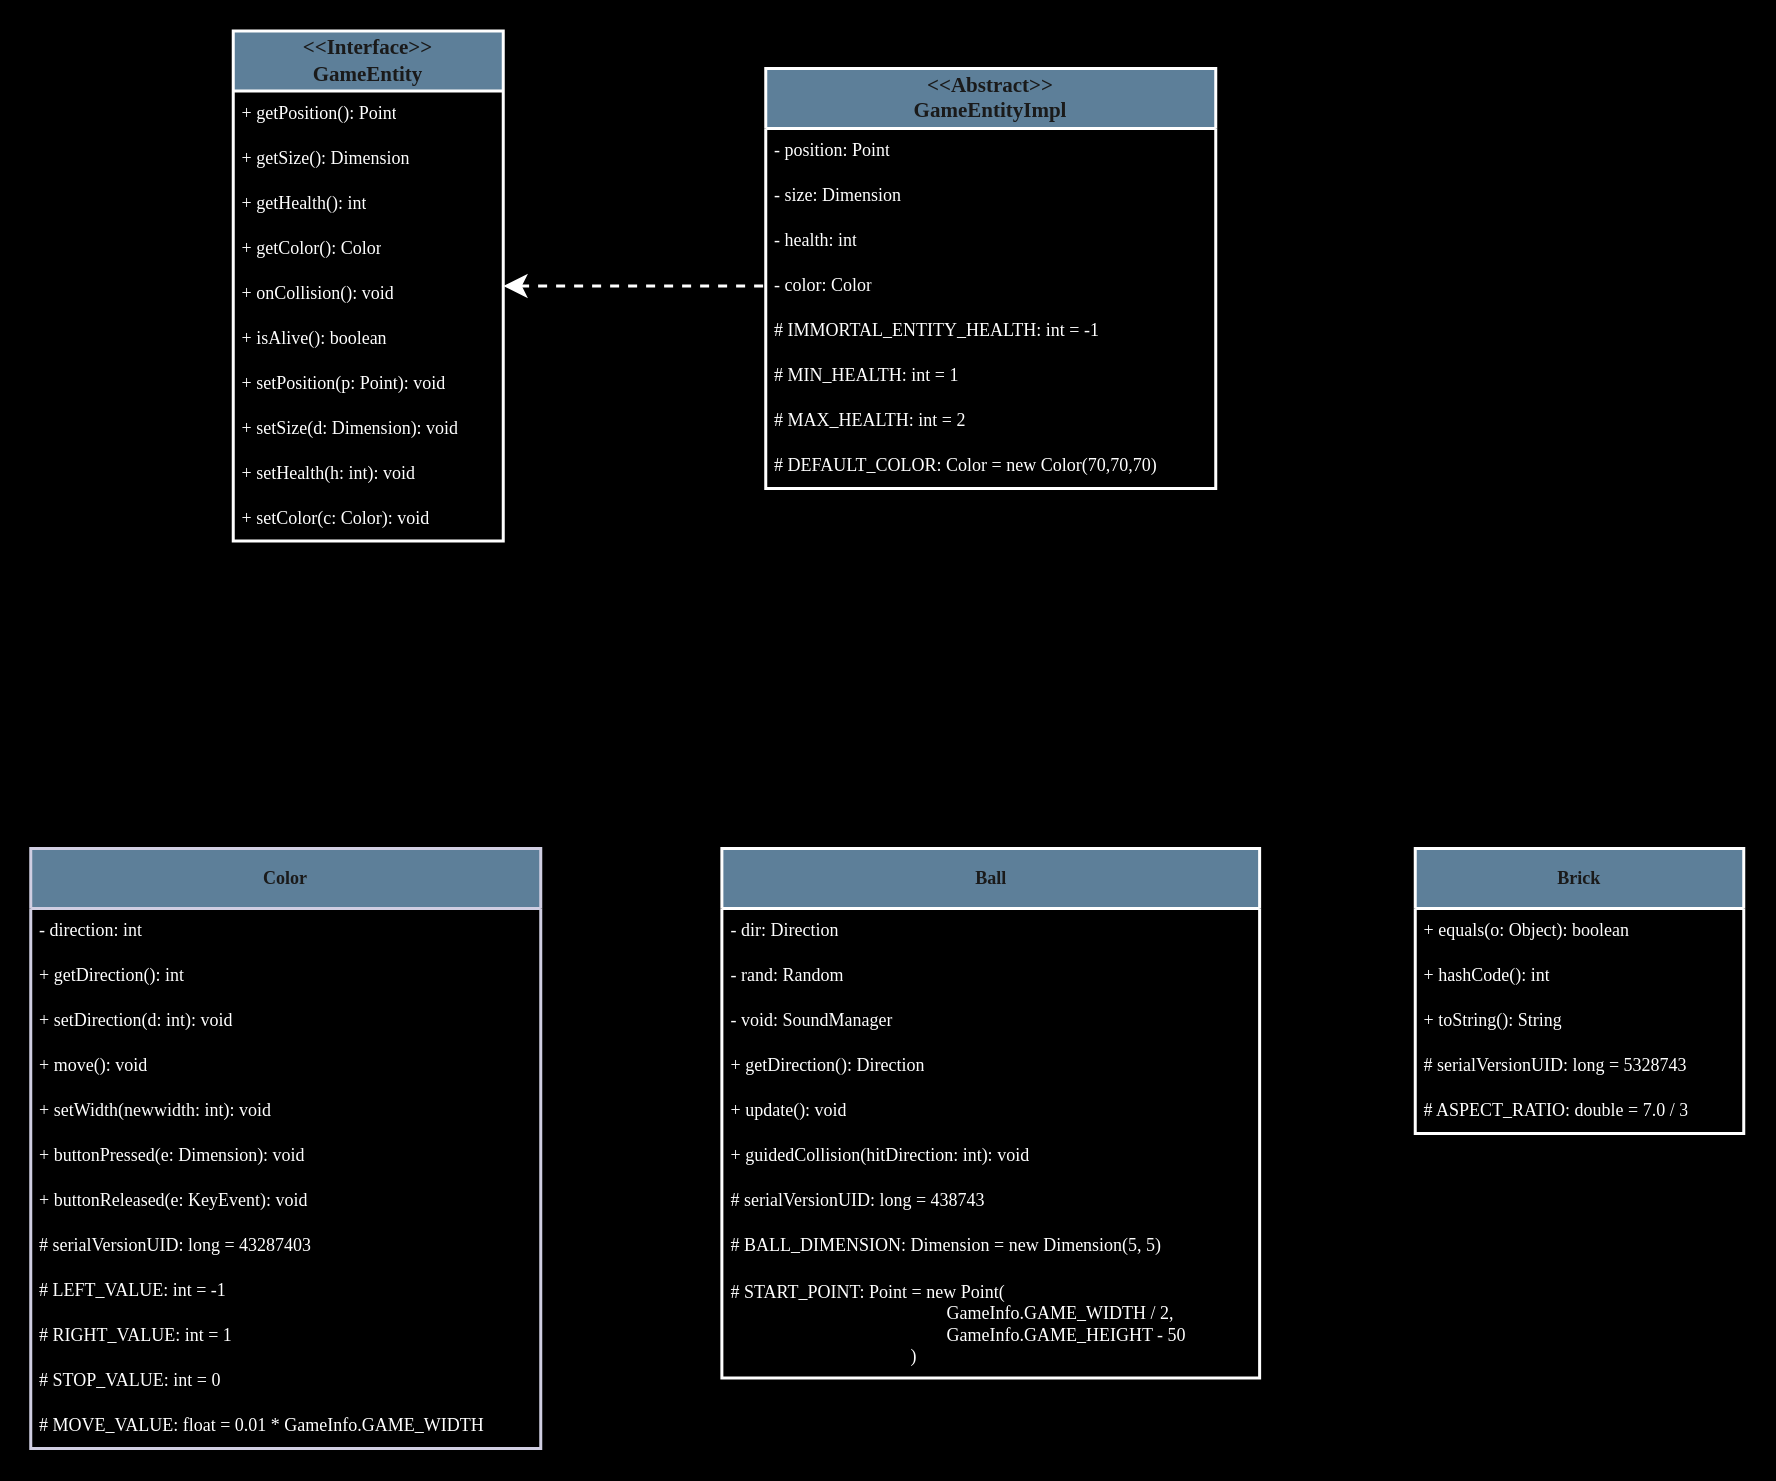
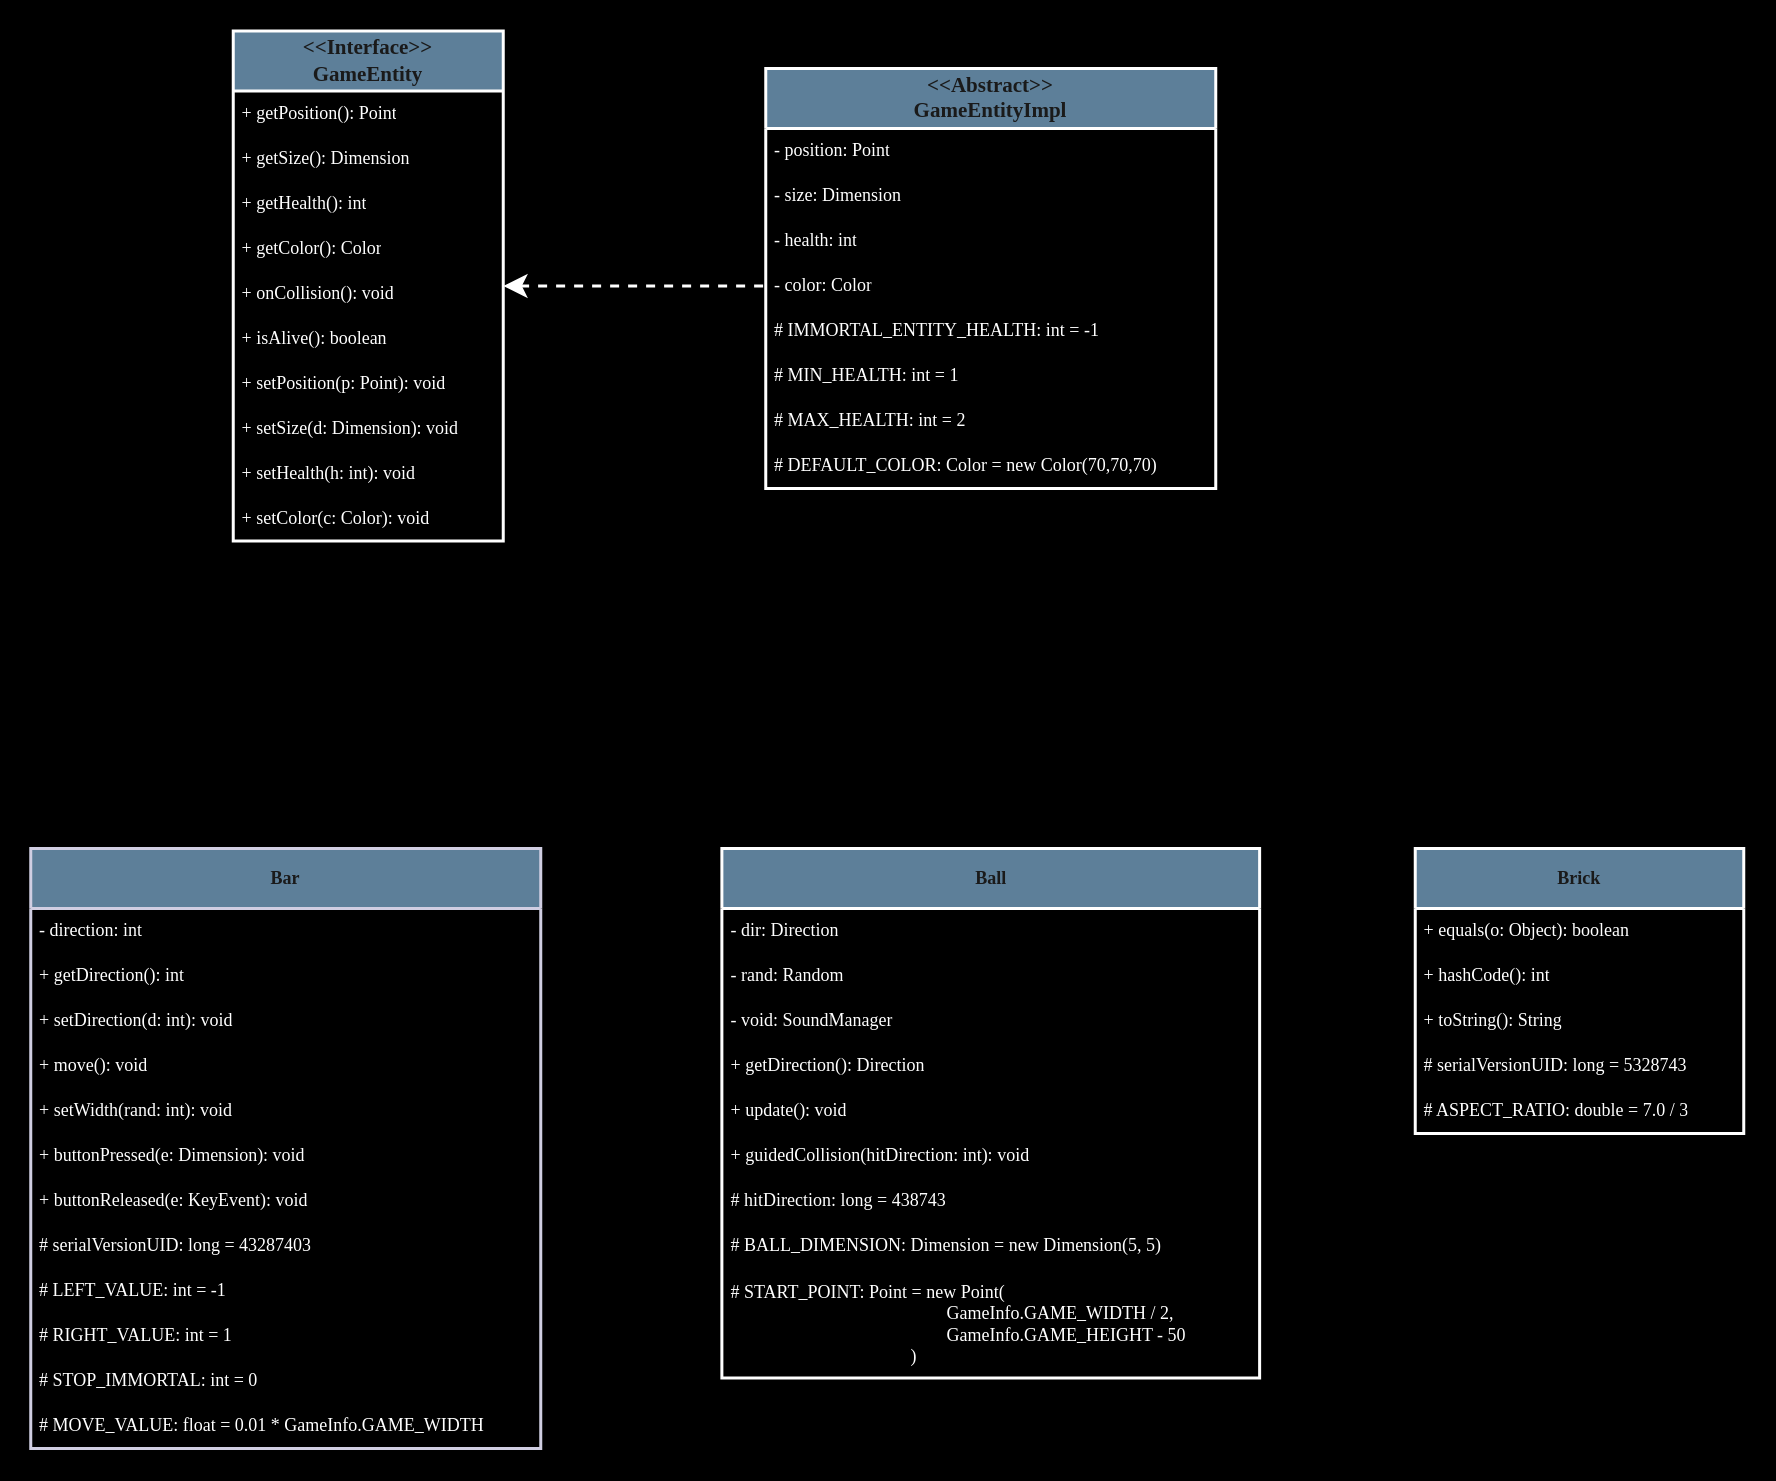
(286, 878) -> (286, 878)
(175, 1111) -> (157, 1111)
(877, 1201) -> (856, 1201)
(132, 1381) -> (147, 1381)
